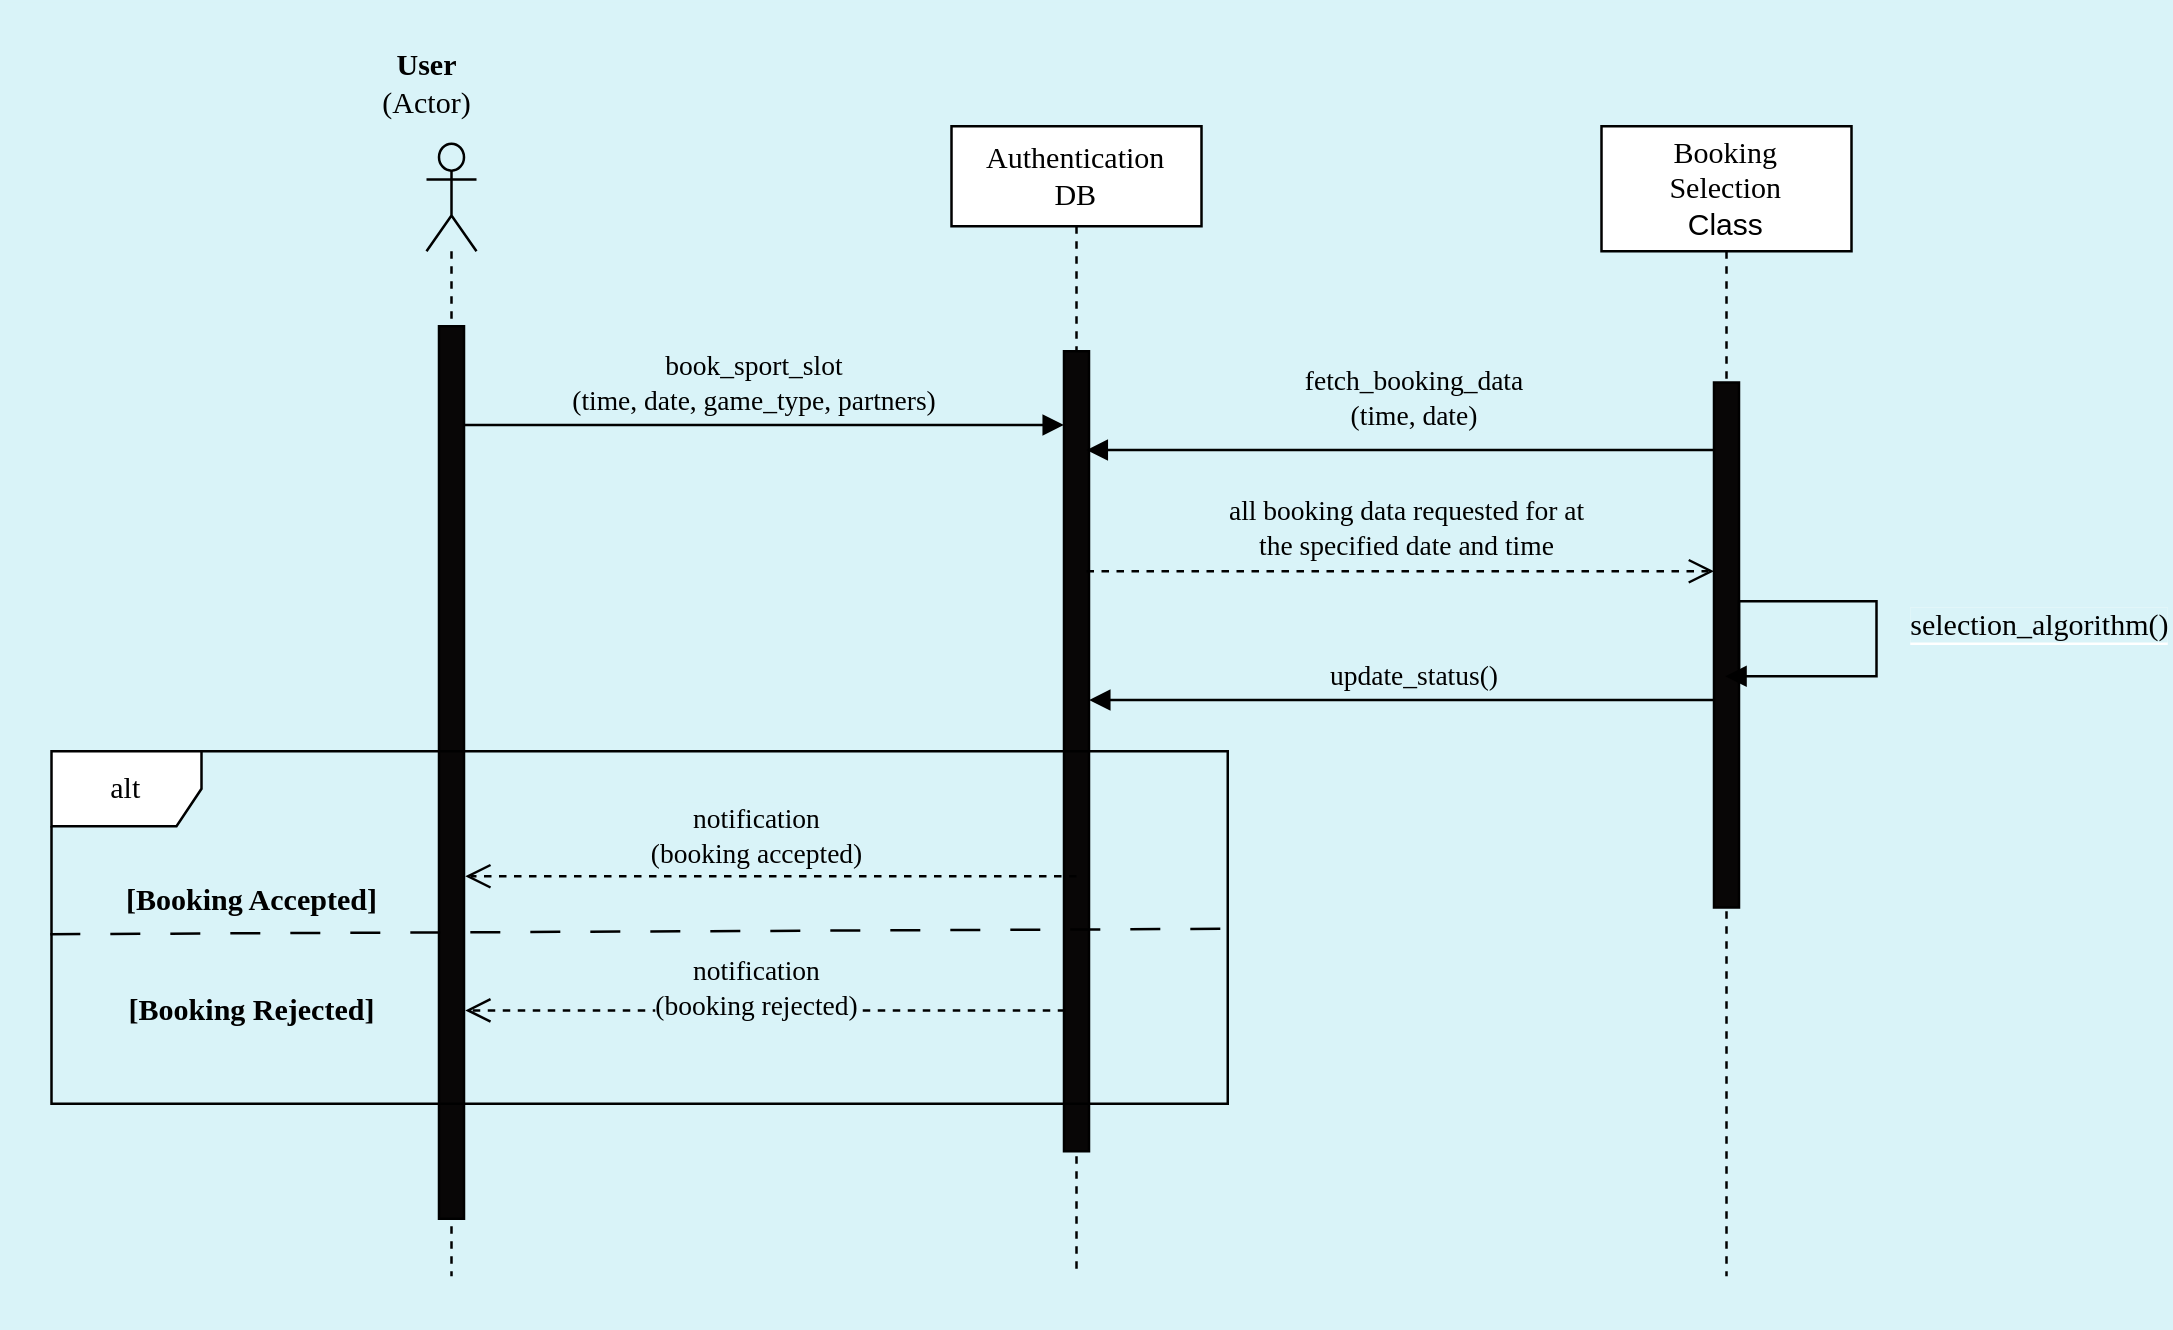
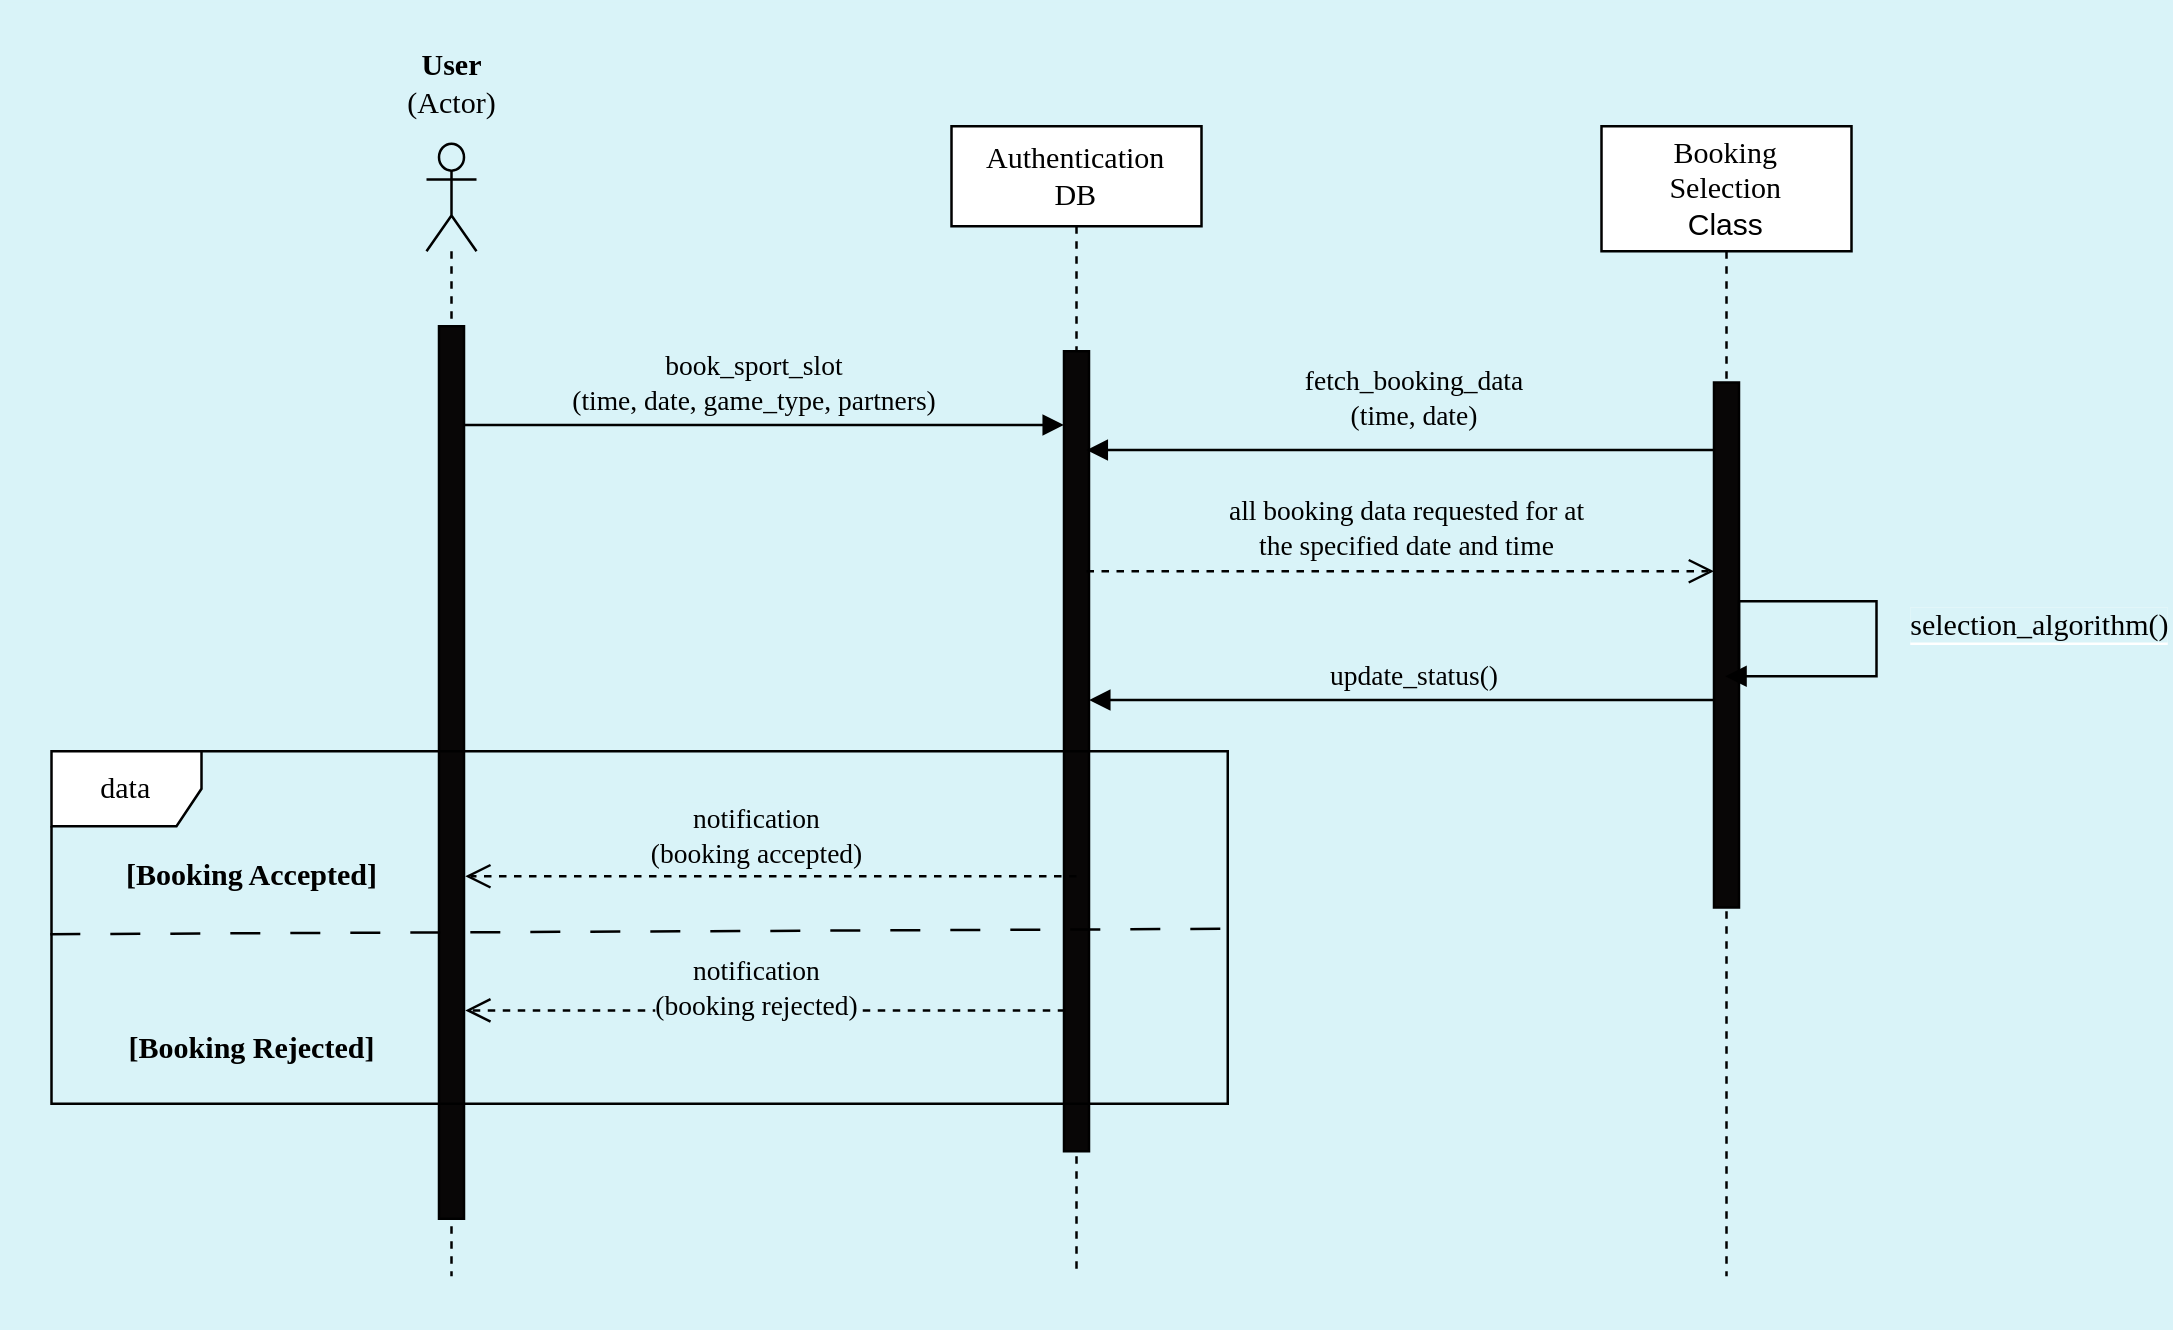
(426, 84) -> (451, 84)
(126, 789) -> (126, 789)
(251, 901) -> (251, 876)
(251, 1011) -> (251, 1049)
